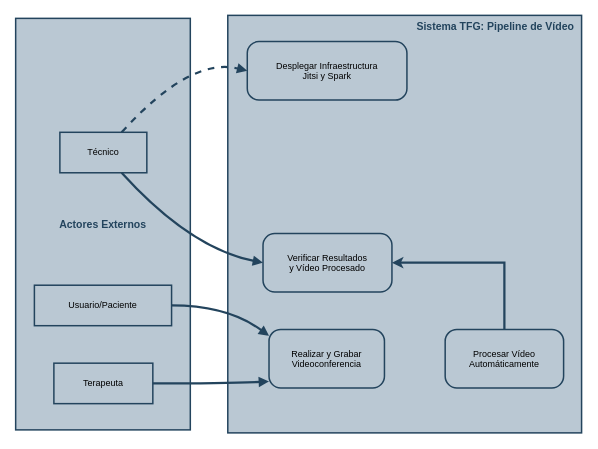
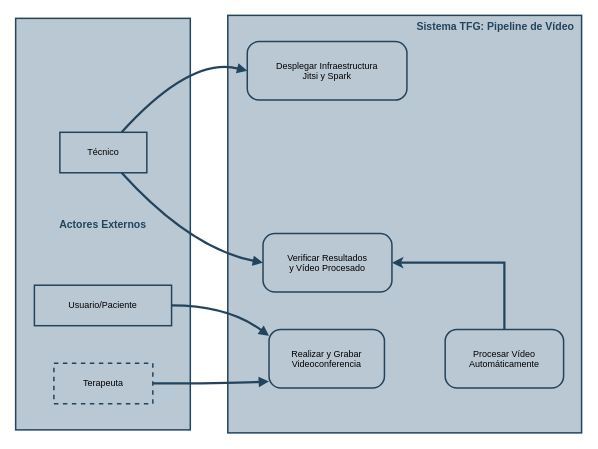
(173, 86) -> (173, 86)
(103, 384) -> (103, 384)
